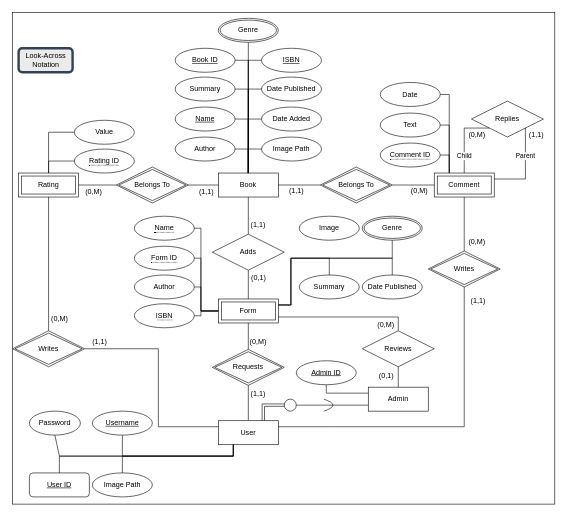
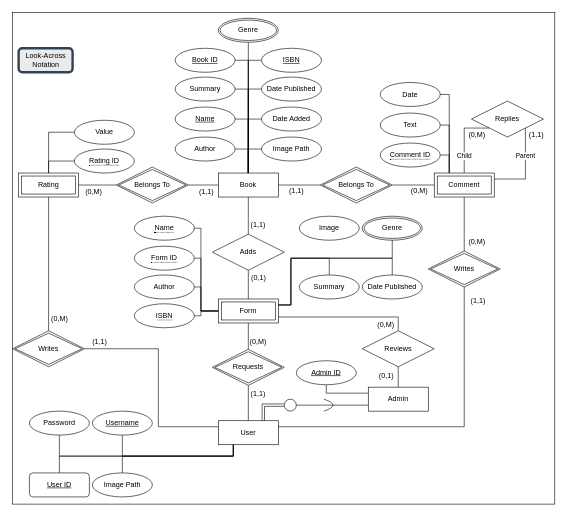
(55, 423) -> (59, 423)
